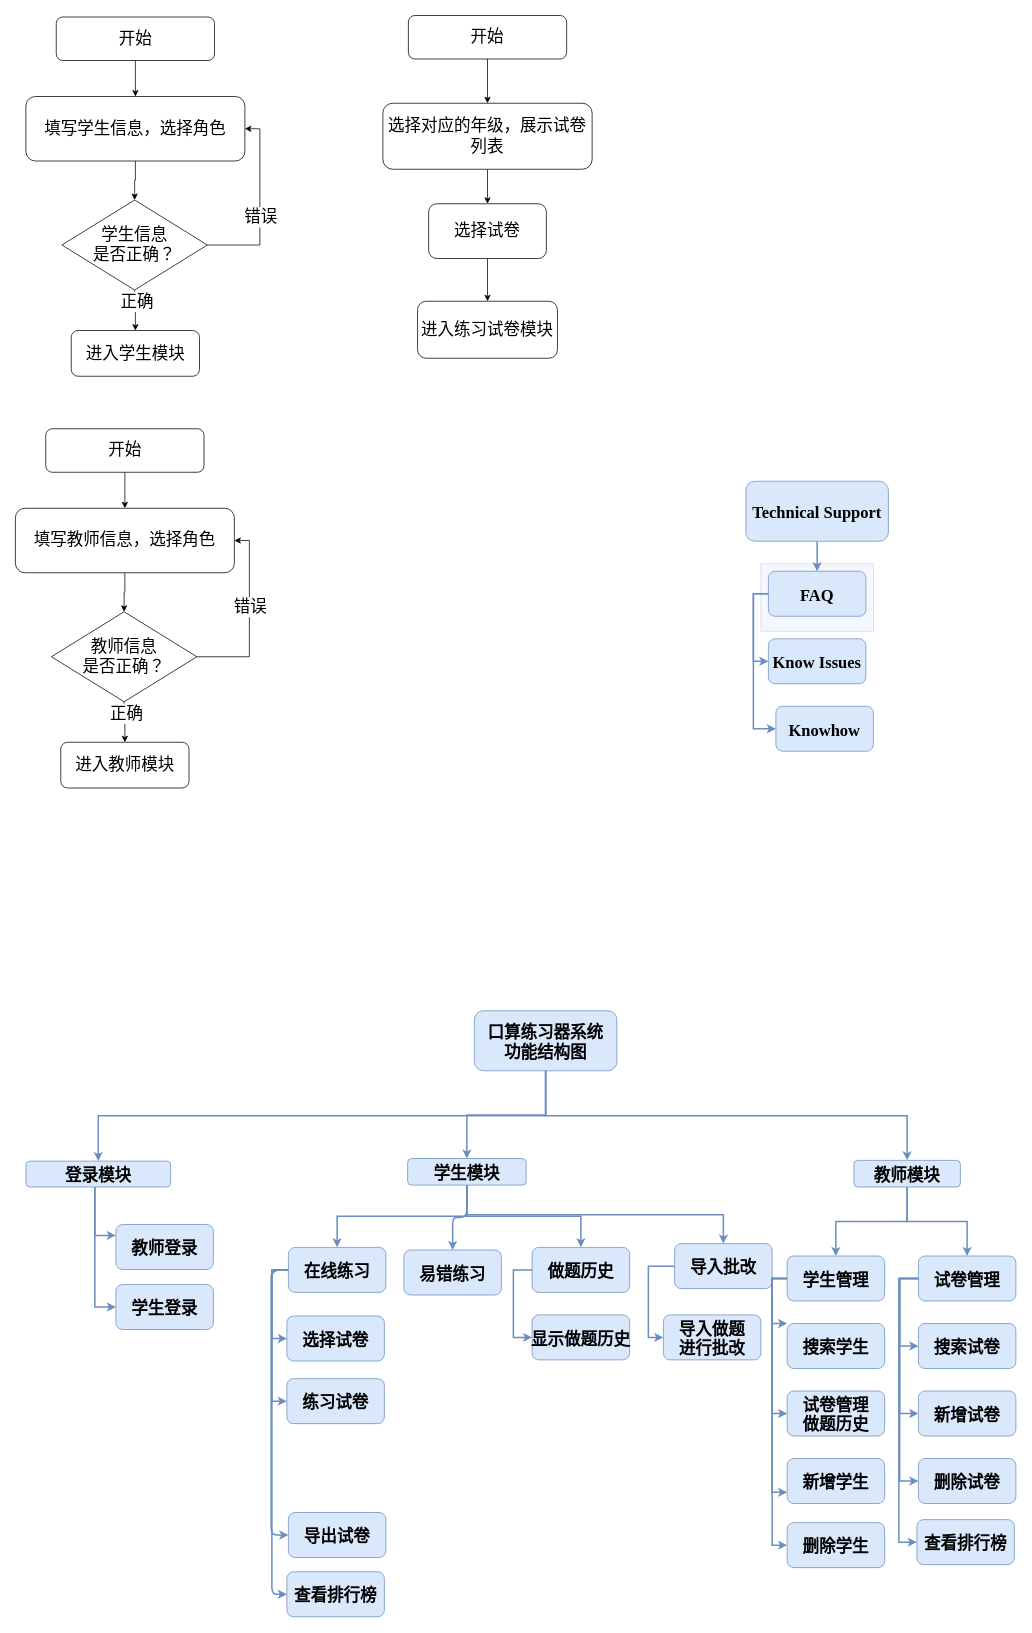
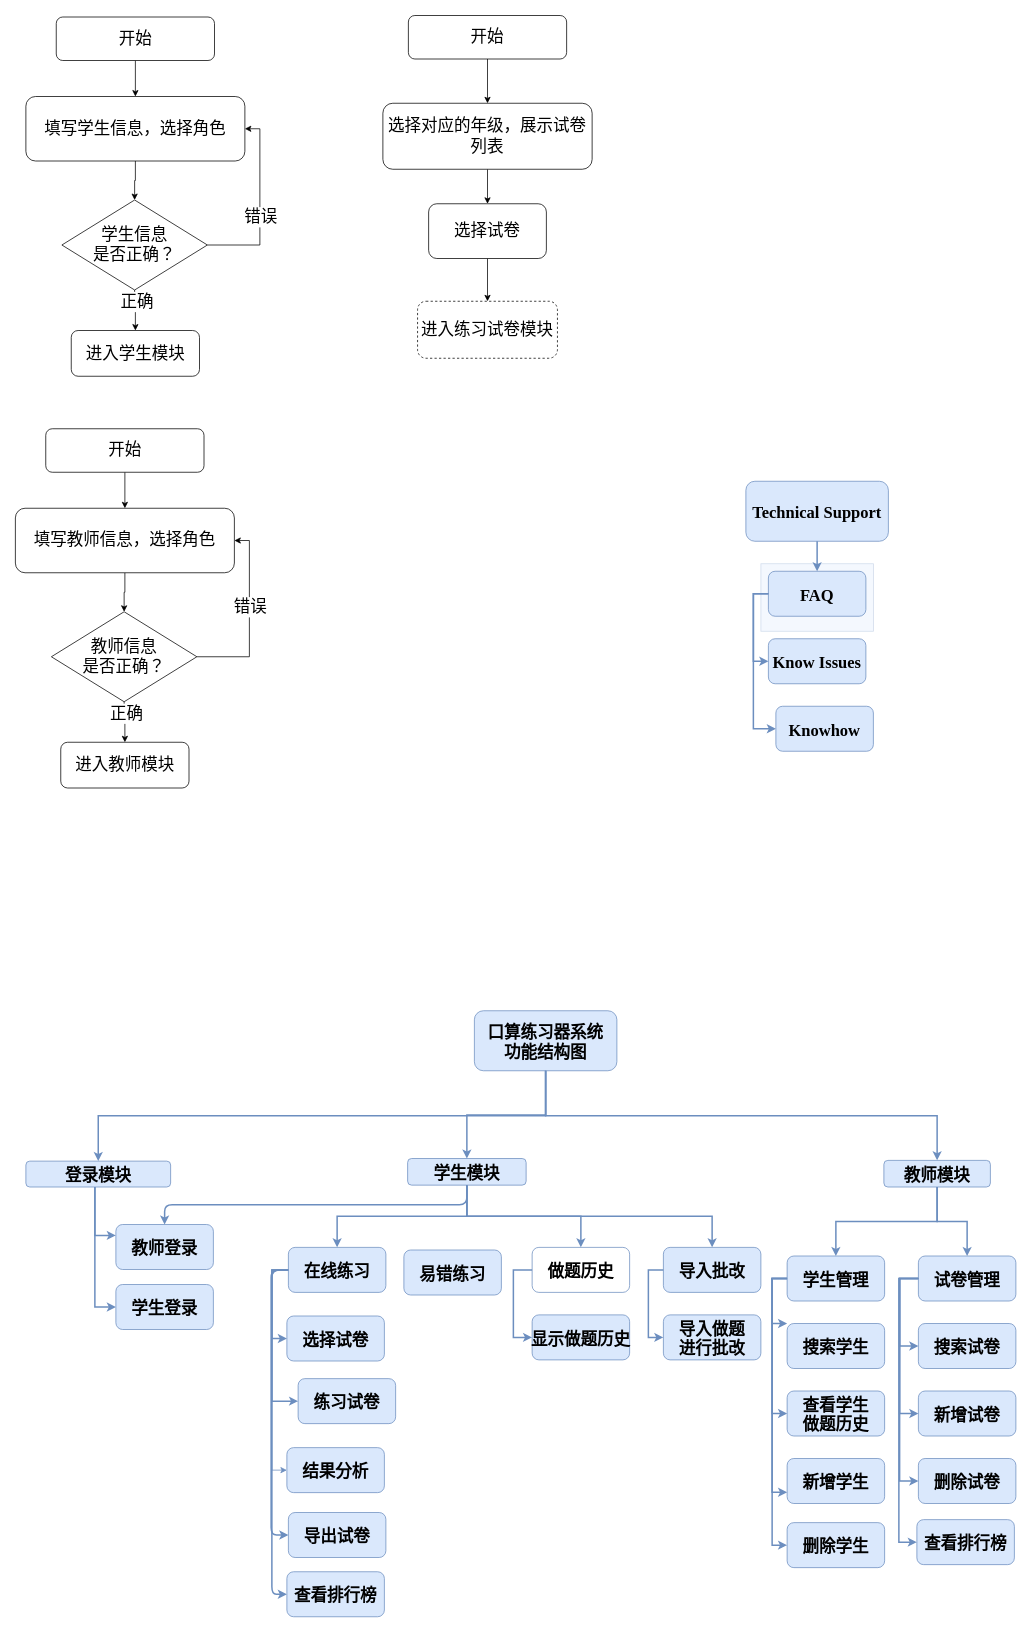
(488, 330) -> (488, 330)
(907, 1174) -> (937, 1174)
(453, 1229) -> (310, 1205)
(723, 1266) -> (712, 1270)
(581, 1270) -> (581, 1270)
(336, 1401) -> (347, 1401)
(836, 1405) -> (836, 1405)
none -> (280, 1470)
none -> (336, 1470)
